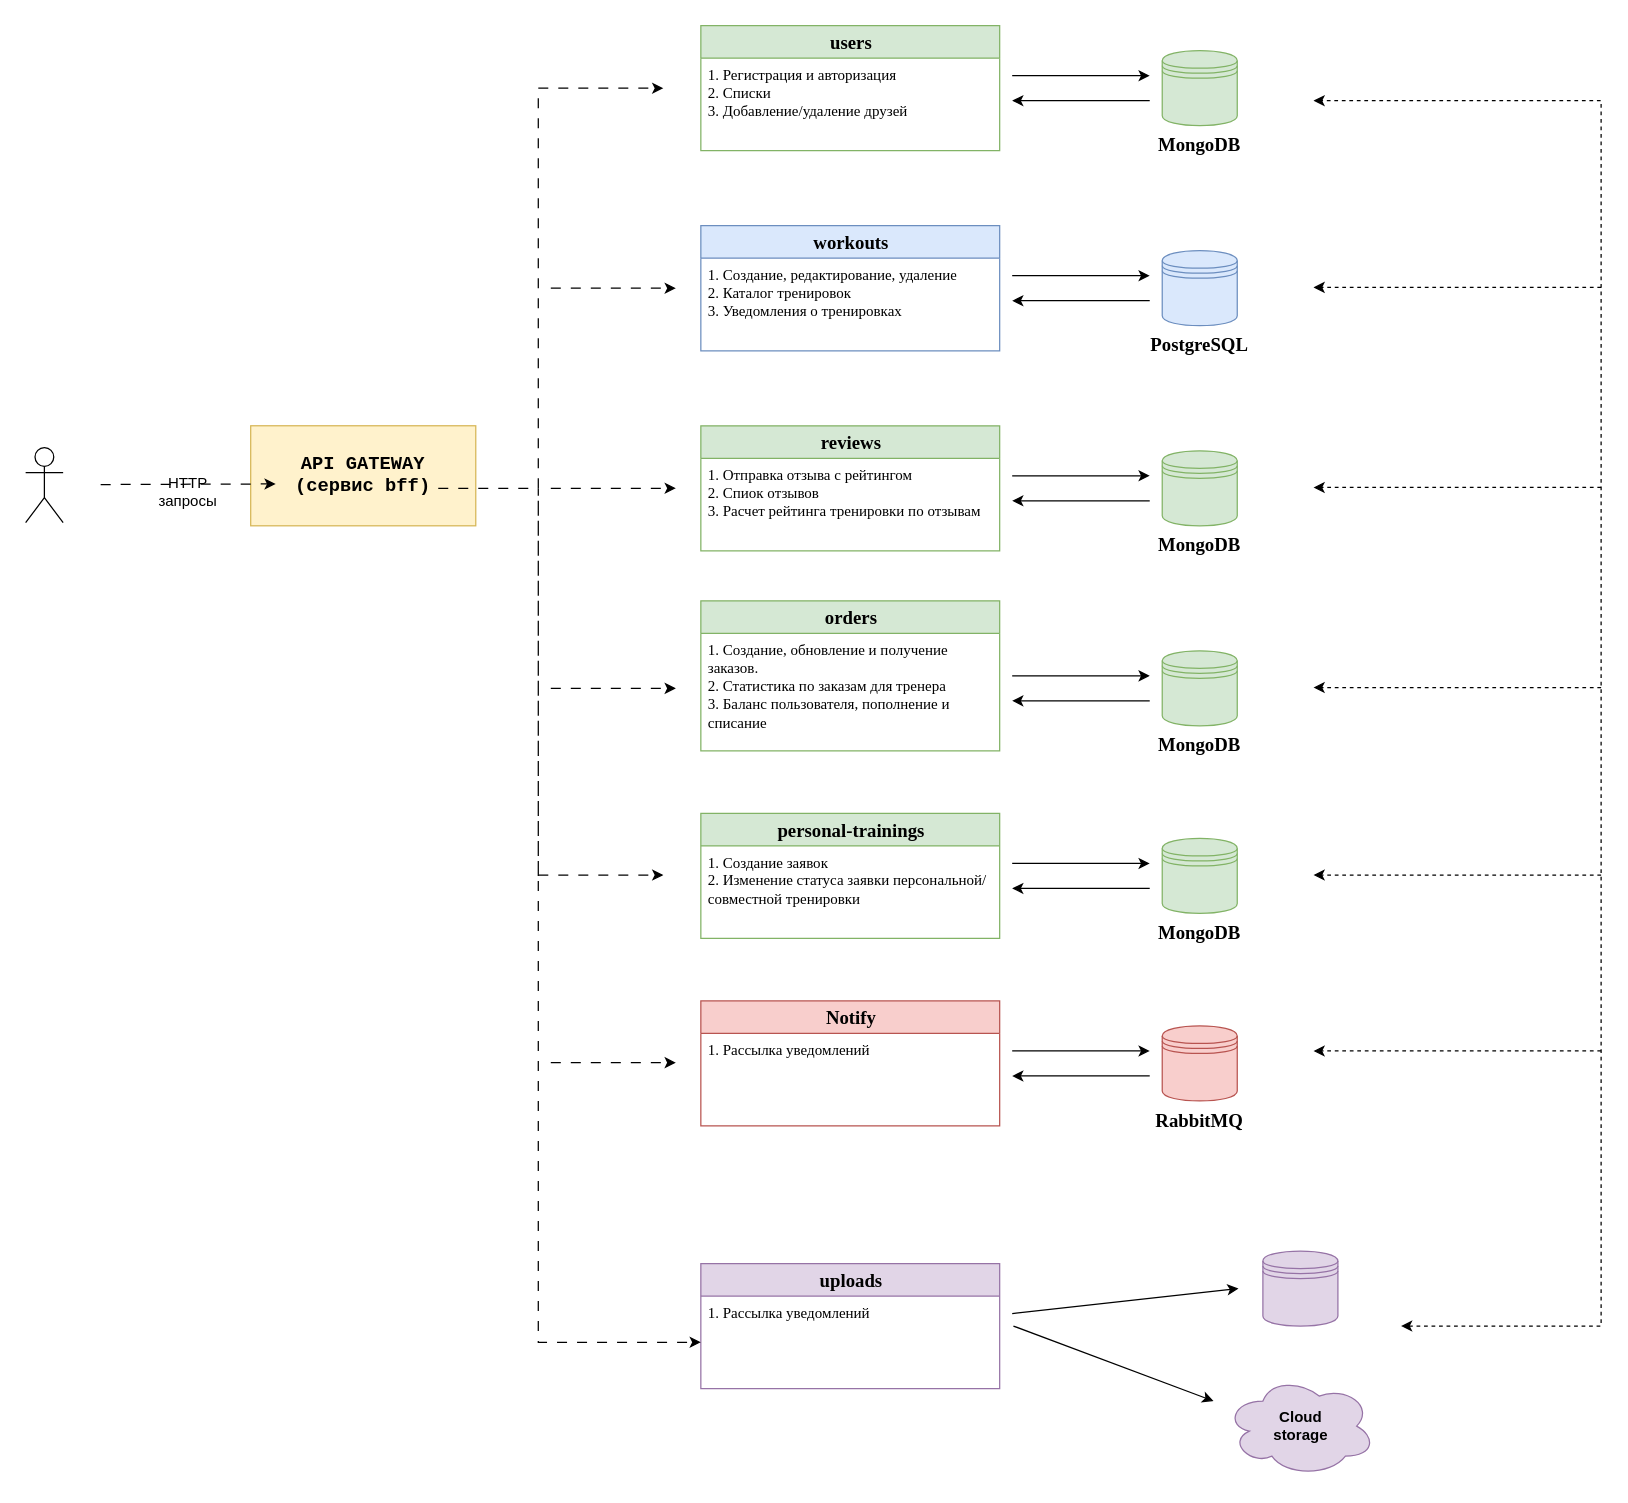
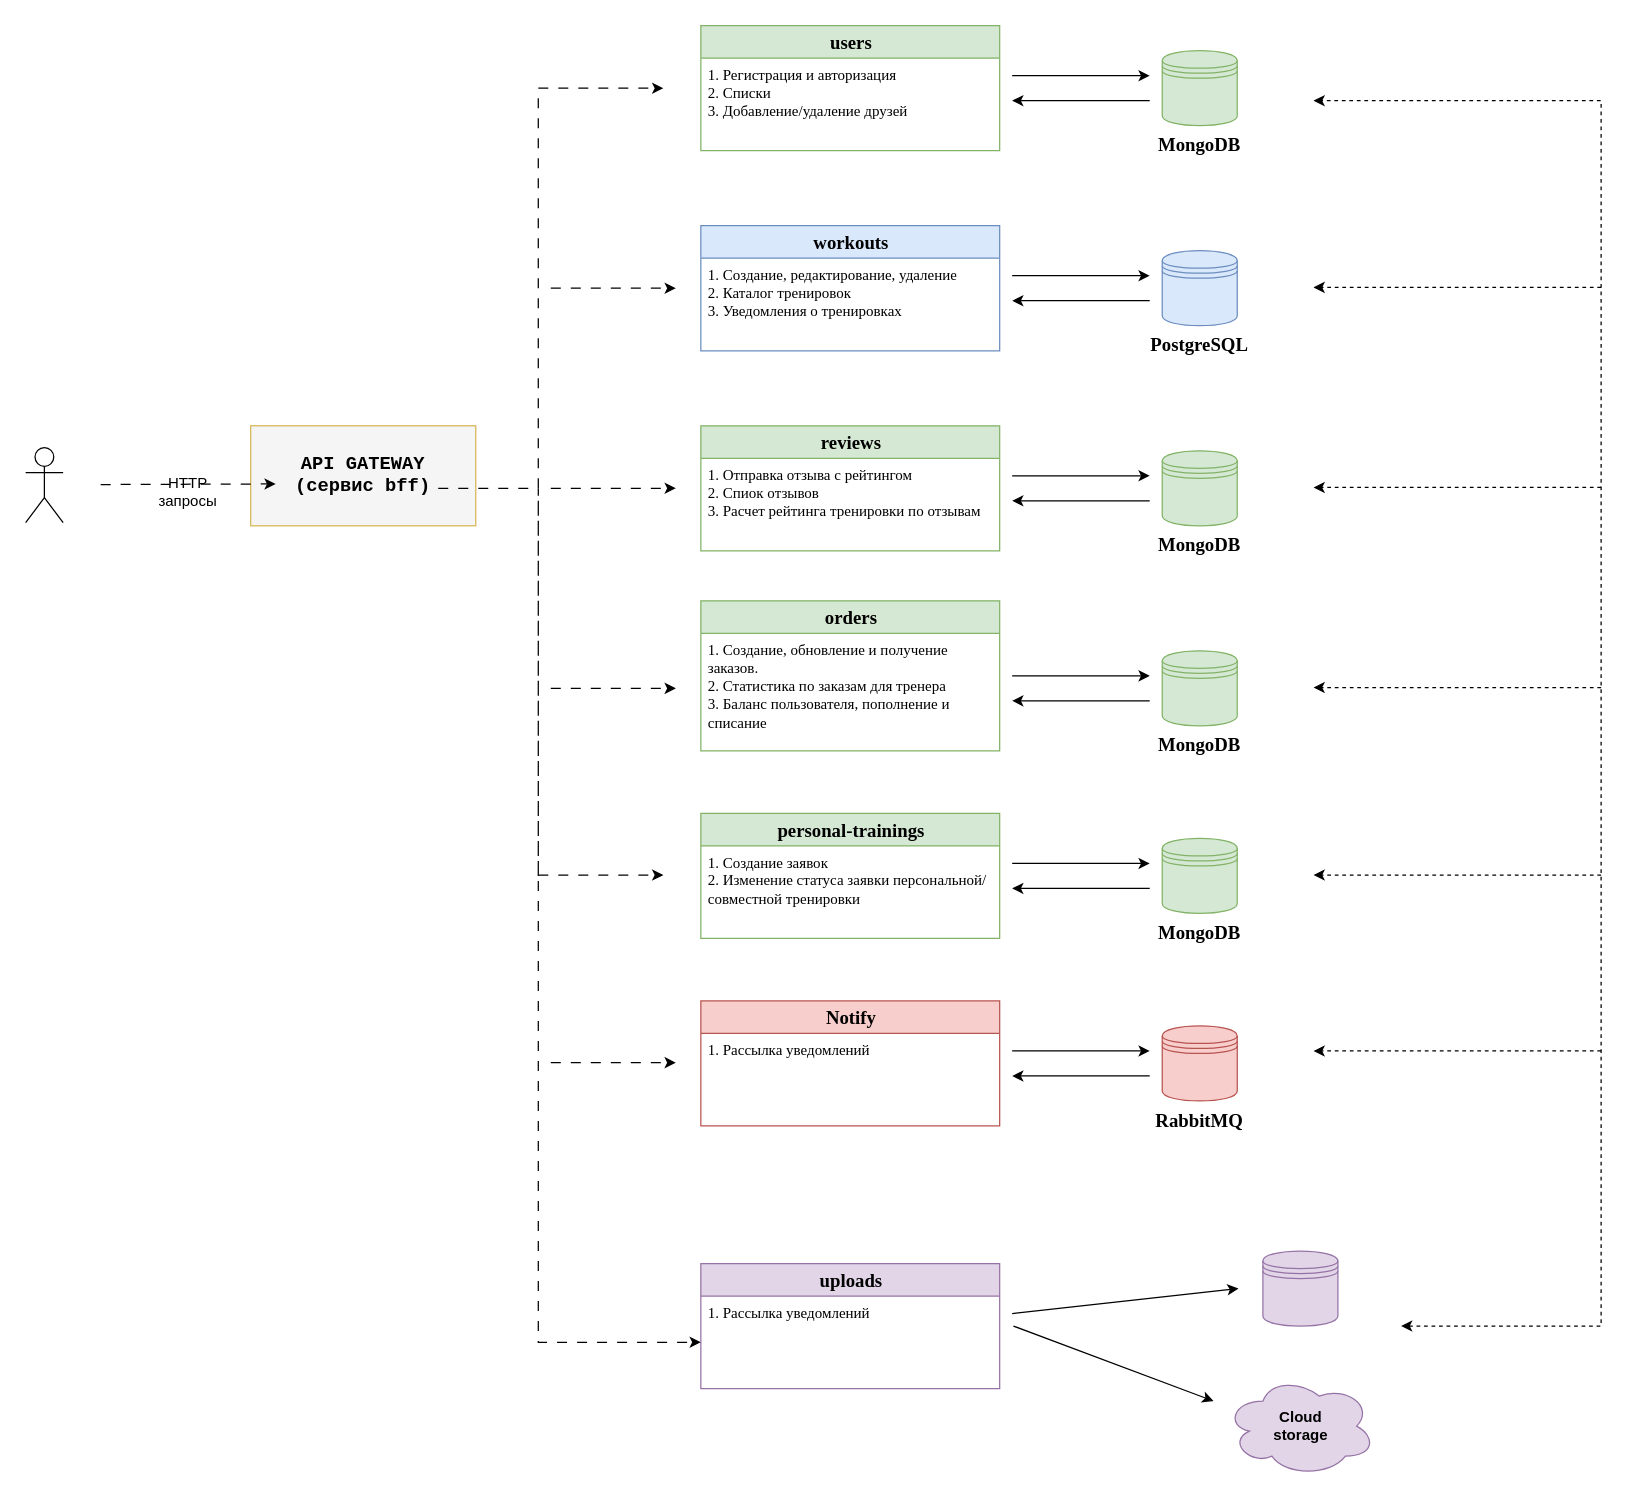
(363, 476) -> (363, 476)
